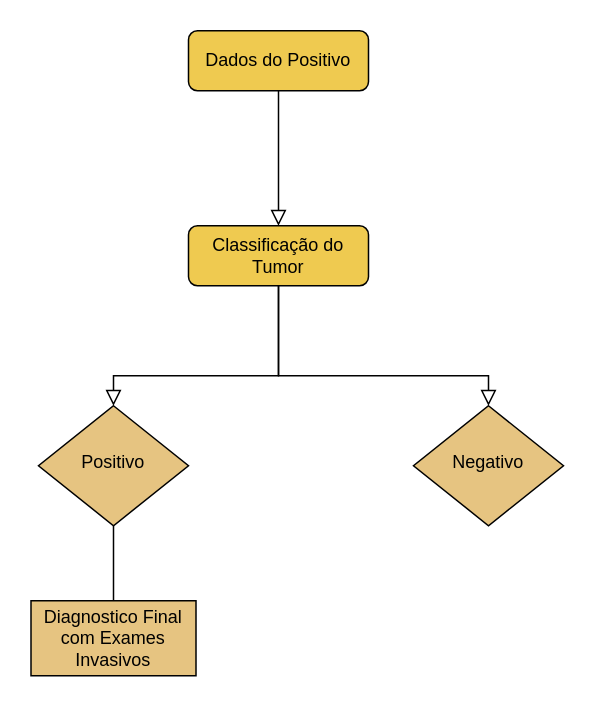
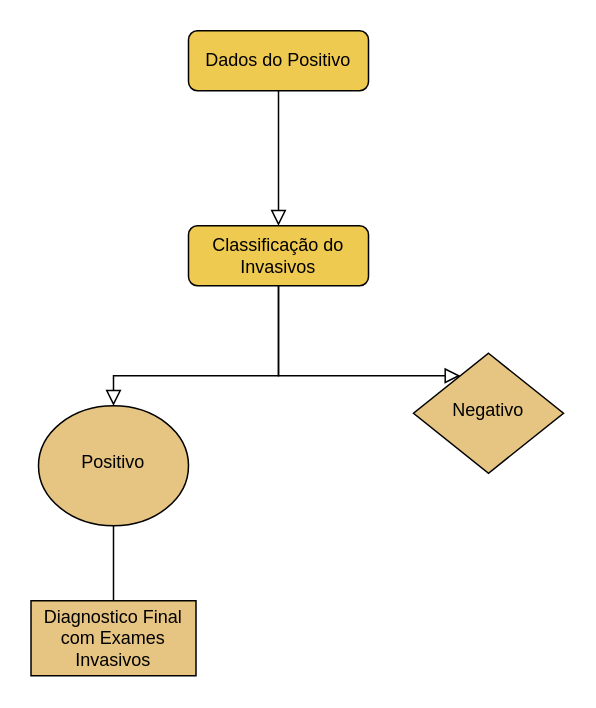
(278, 256) -> (278, 256)
(113, 466) -> (113, 466)
(488, 466) -> (488, 413)
